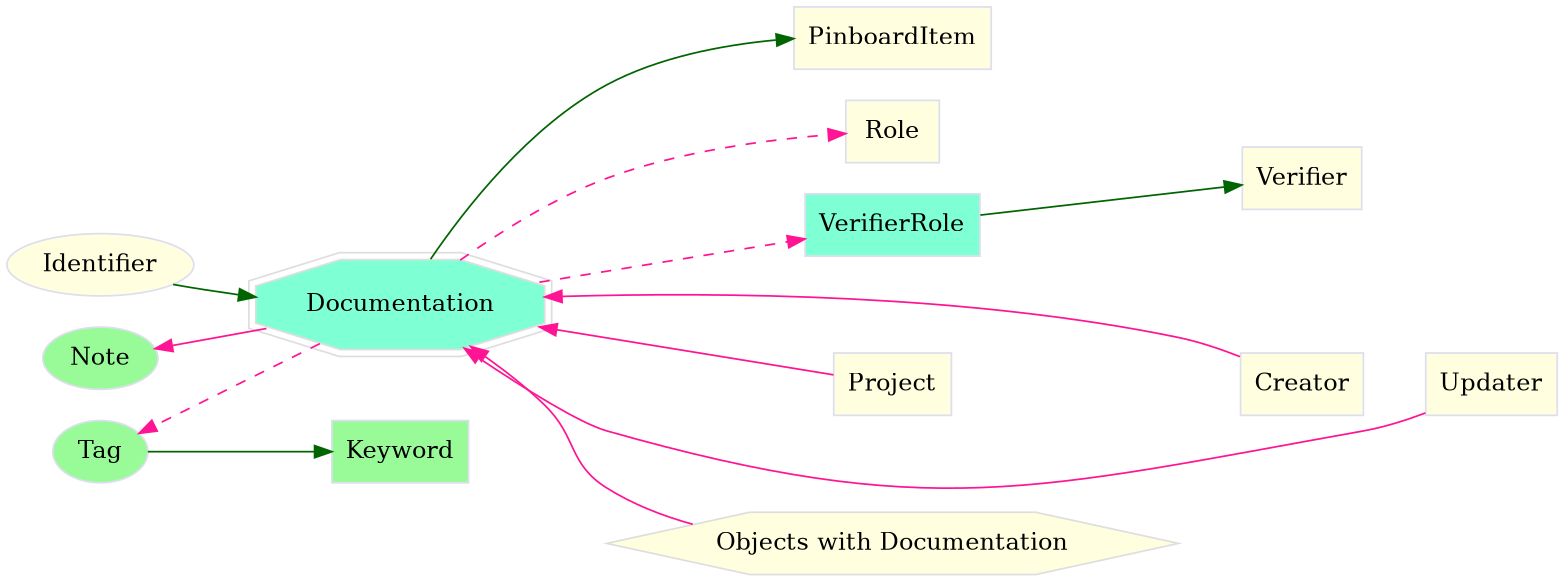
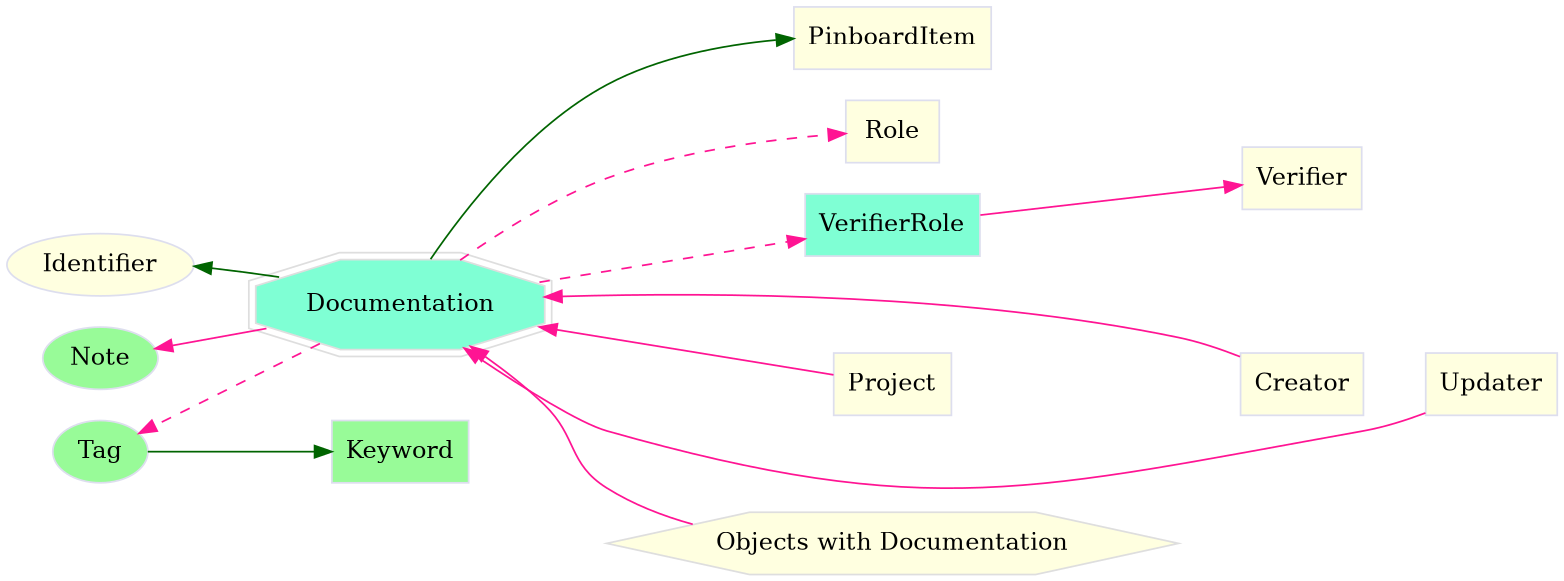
(1102, 201) -> (1102, 201)
(206, 290) -> (245, 272)
